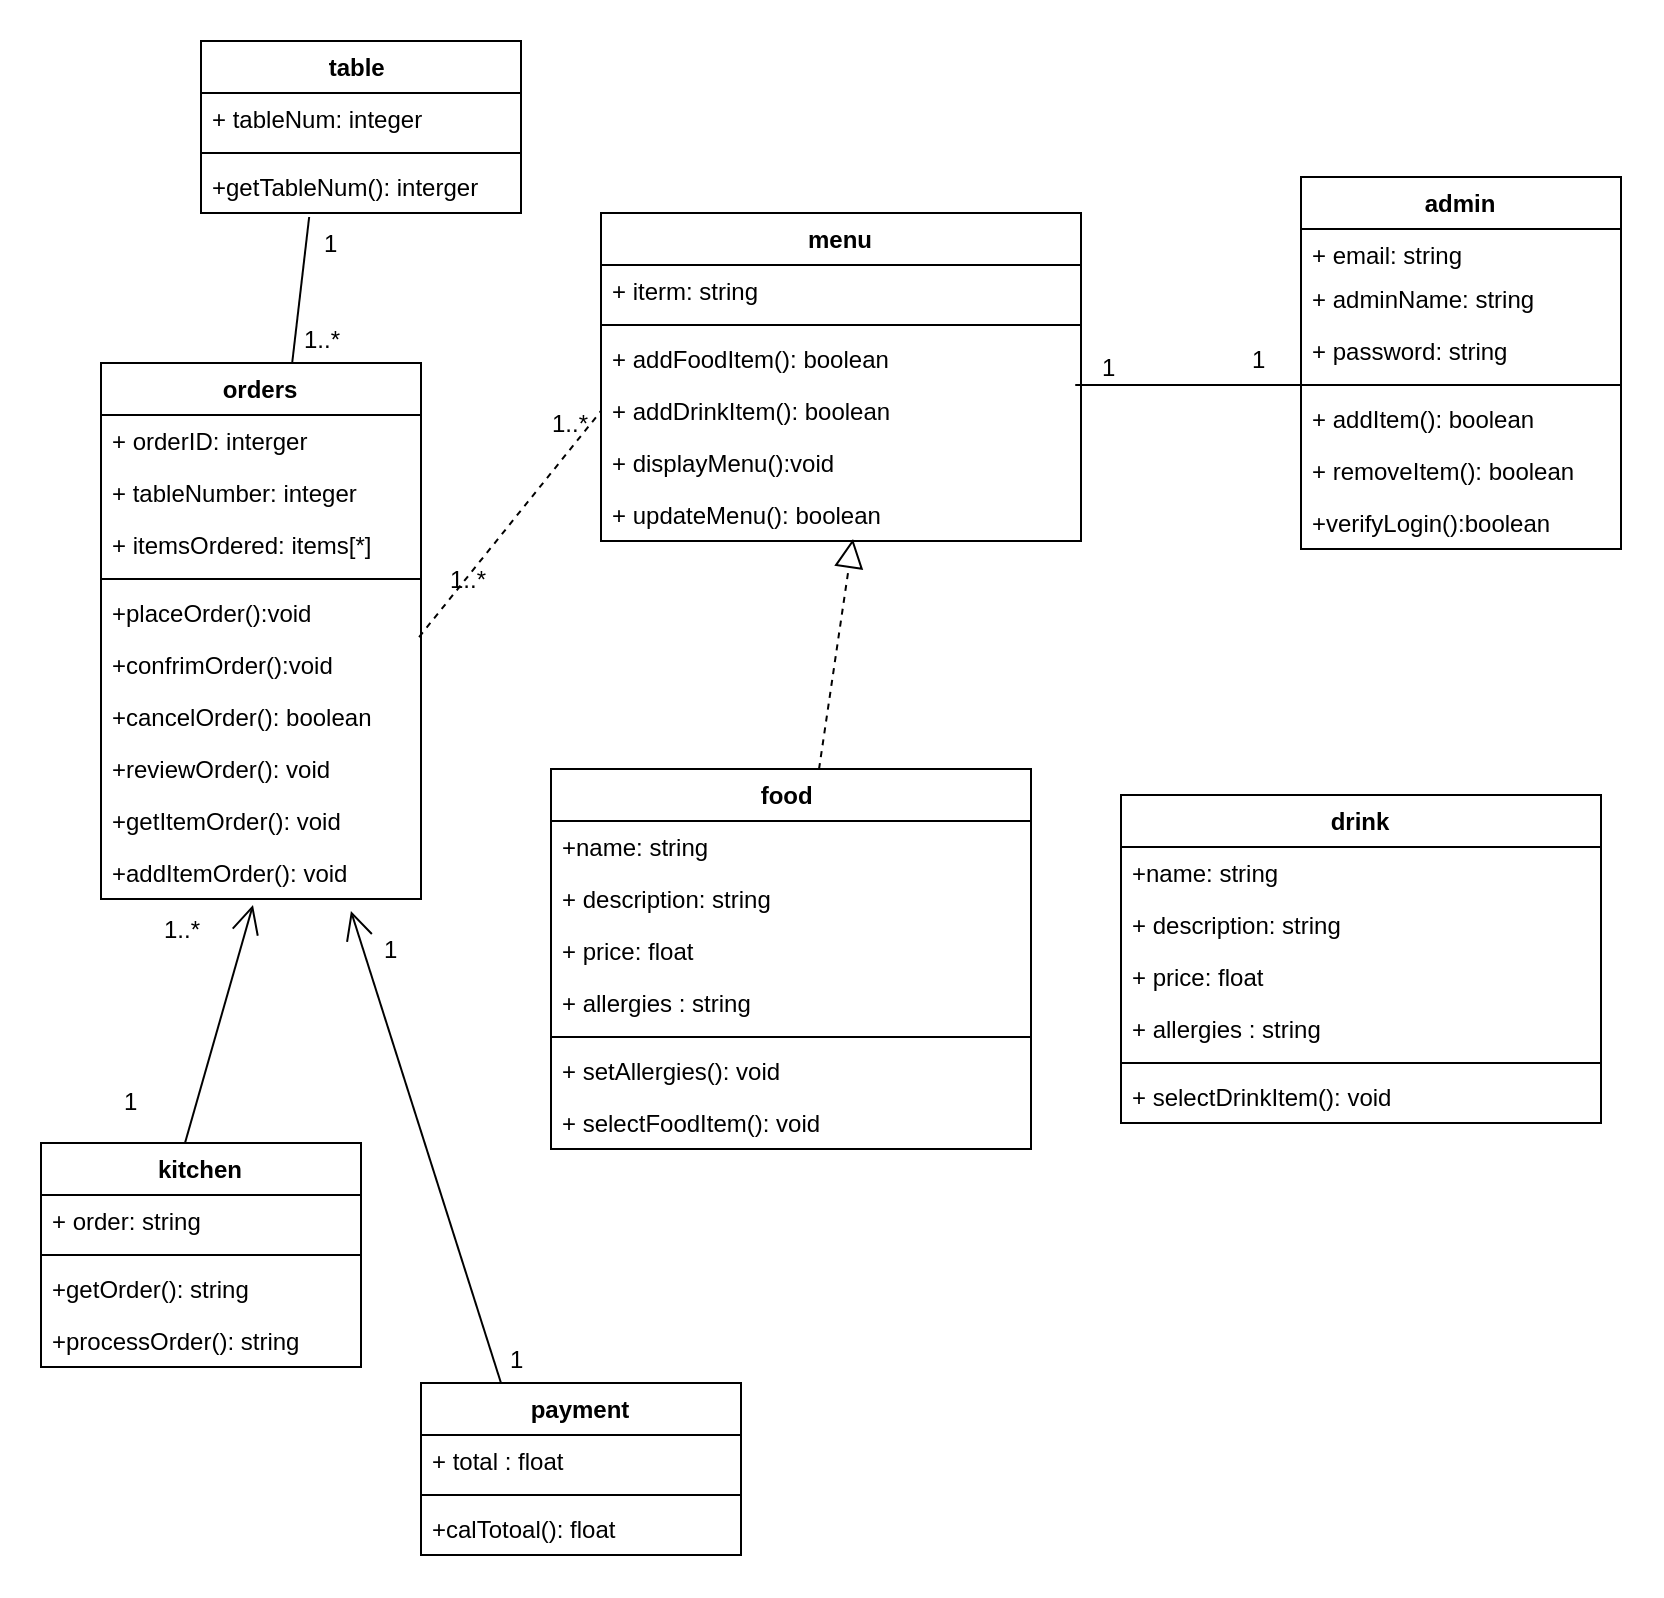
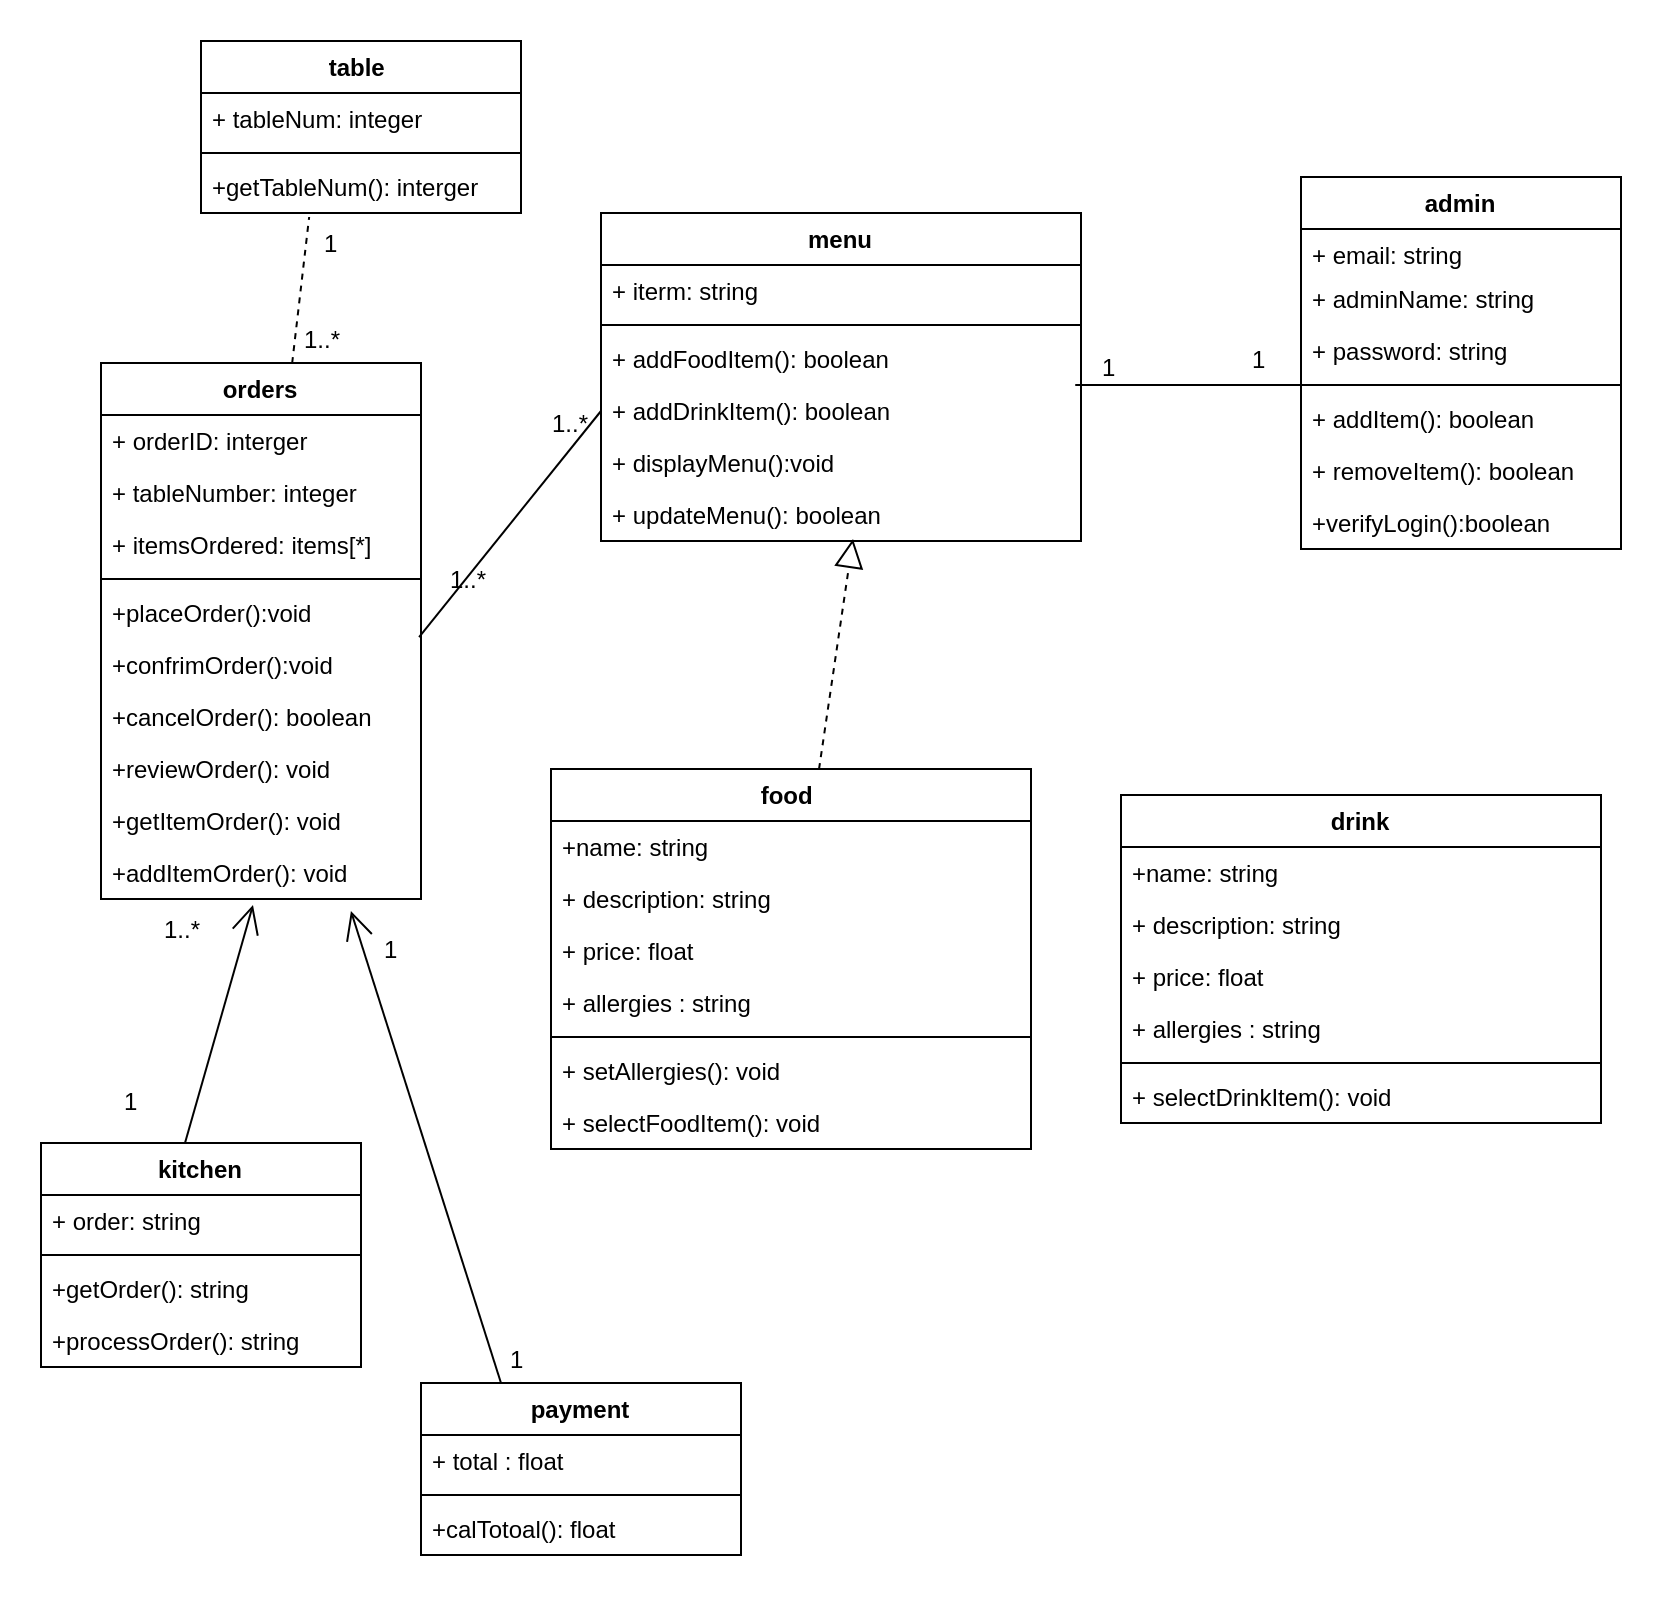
(301, 289) -> (301, 289)
(511, 523) -> (511, 523)
